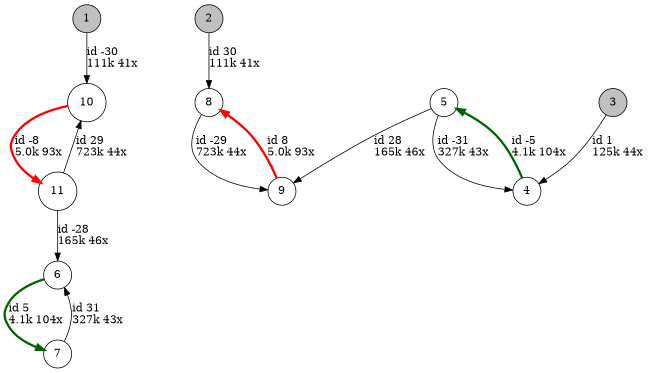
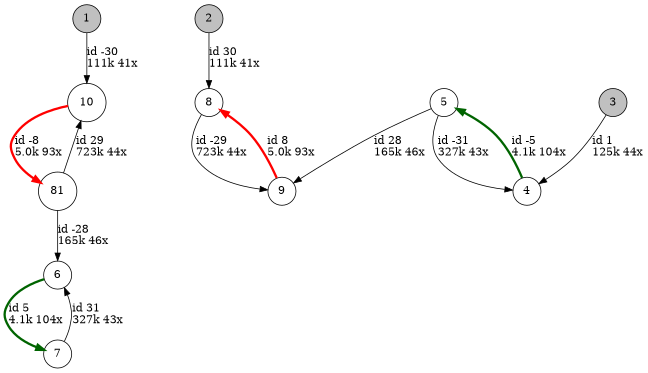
(58, 191) -> (58, 191)
